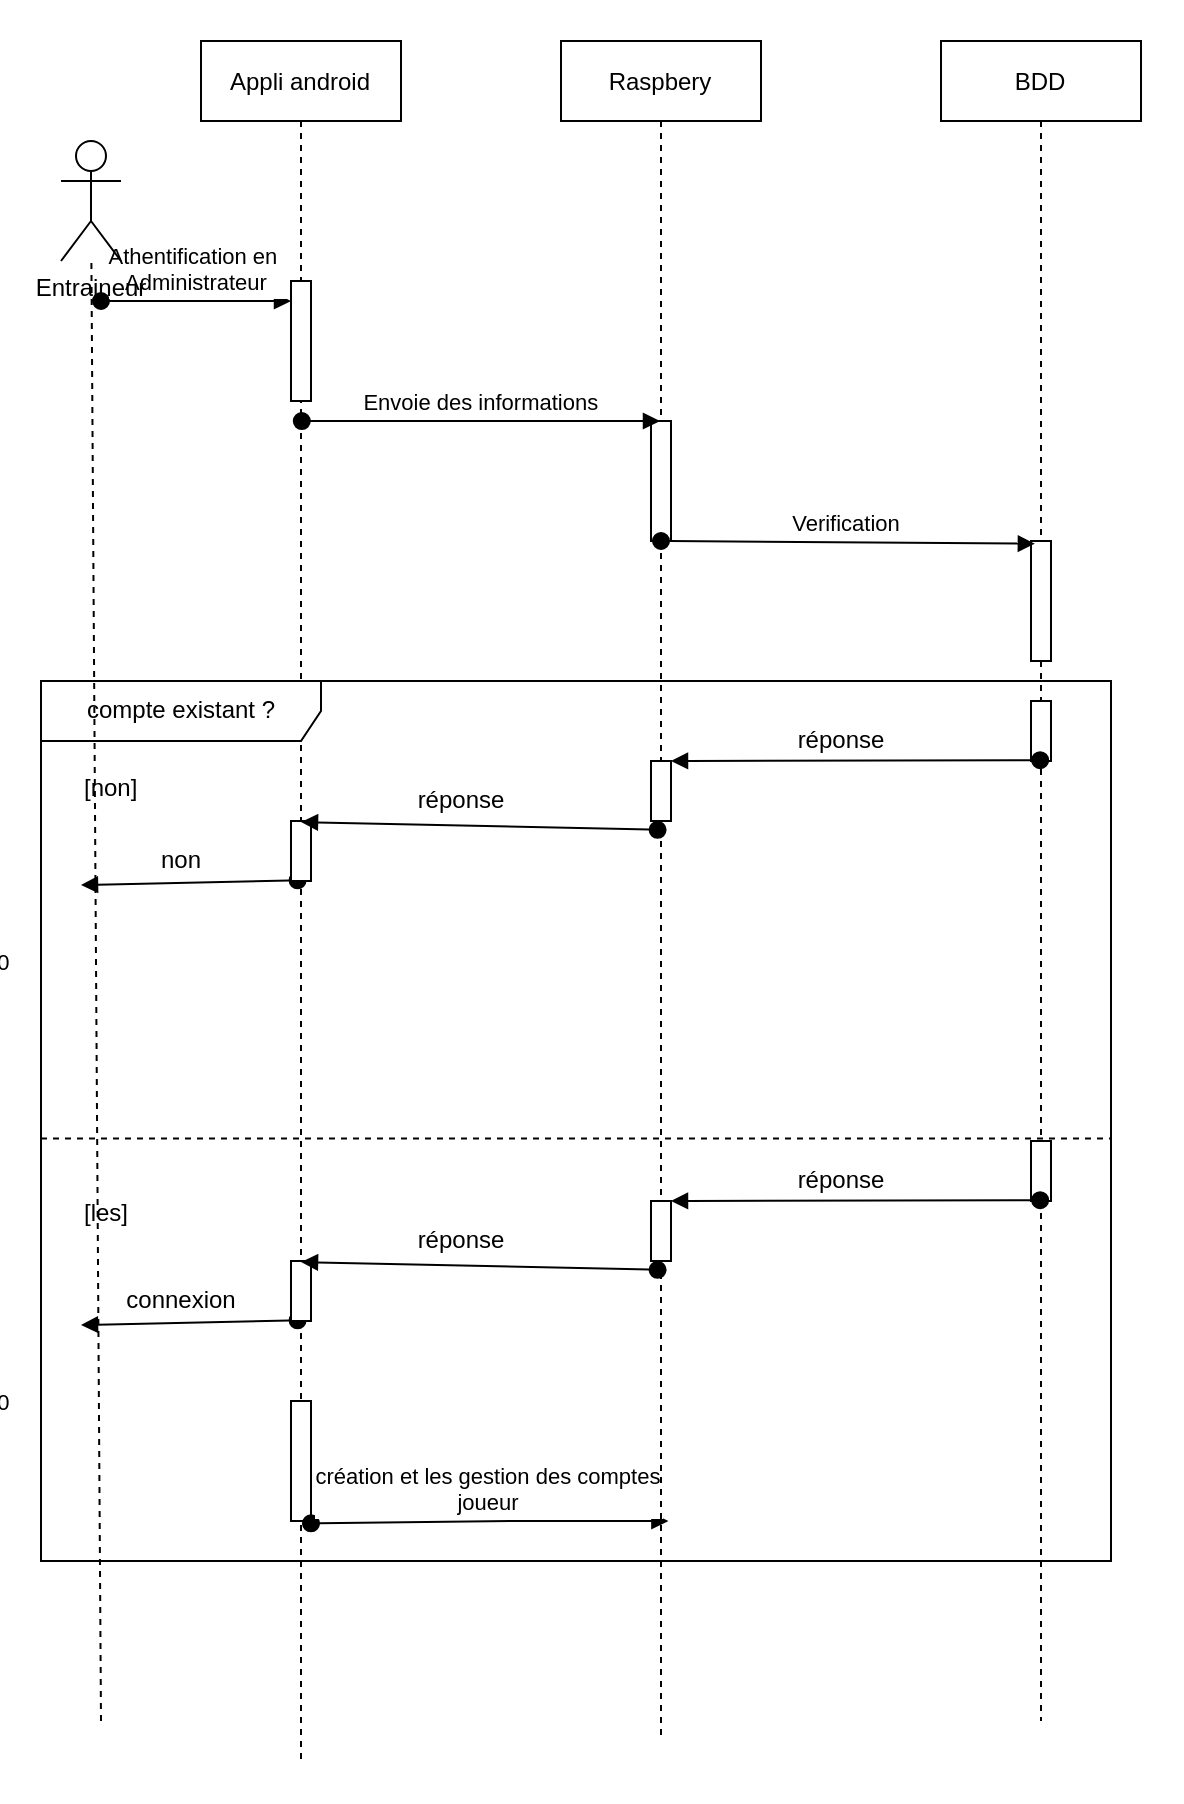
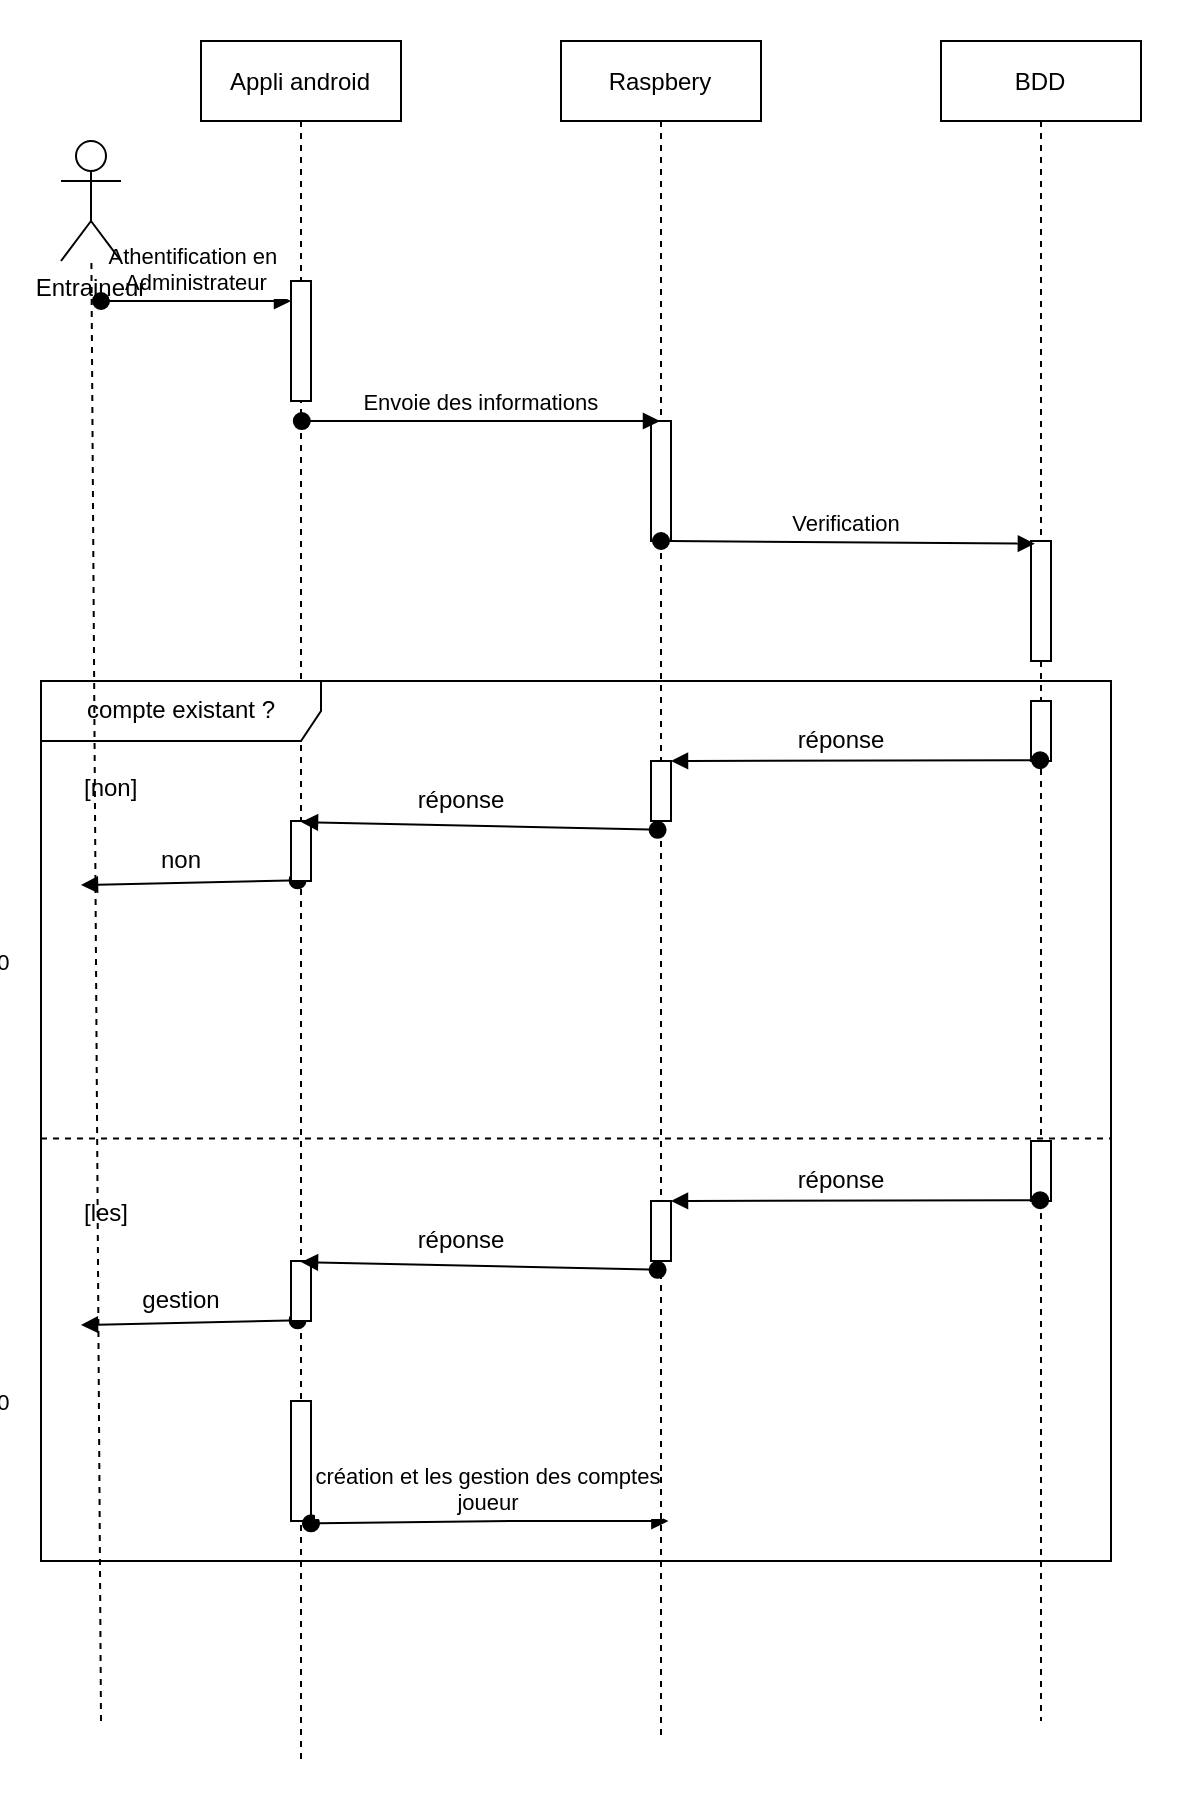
(182, 1301) -> (182, 1301)
